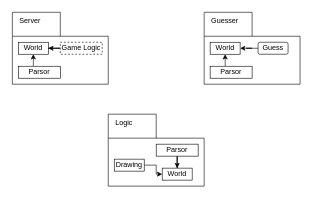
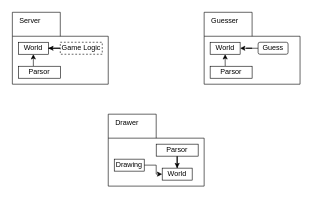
(125, 123) -> (128, 123)
